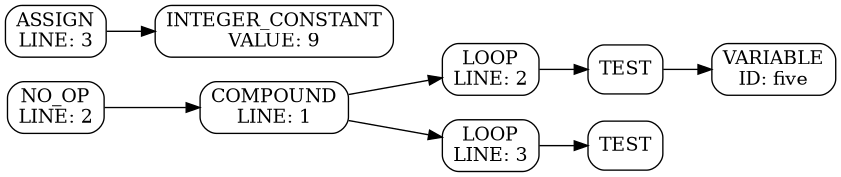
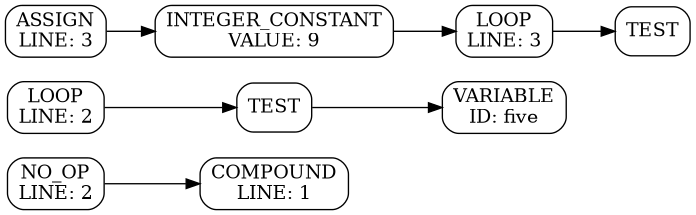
(388, 87) -> none
(388, 128) -> (418, 31)
